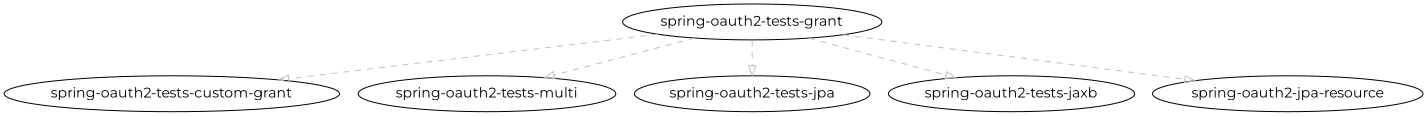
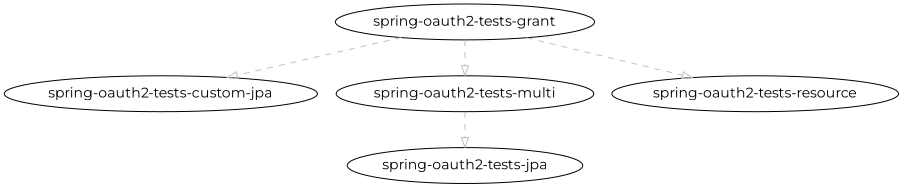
(752, 53) -> (465, 125)
(172, 94) -> (161, 94)
(1011, 94) -> none
(1288, 94) -> (755, 94)
